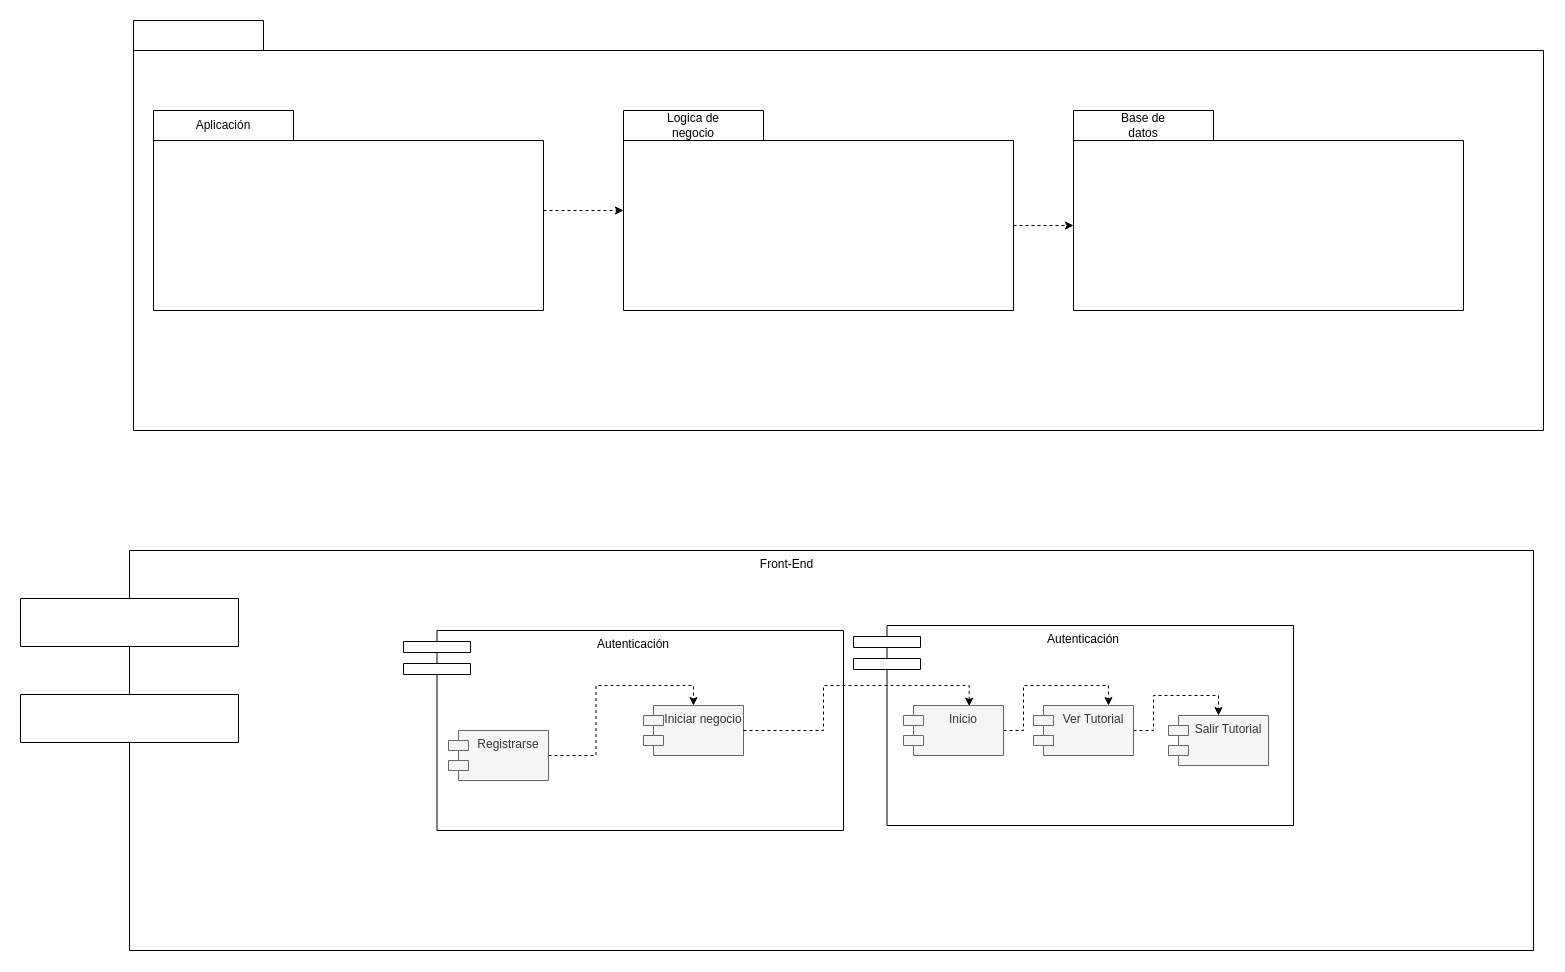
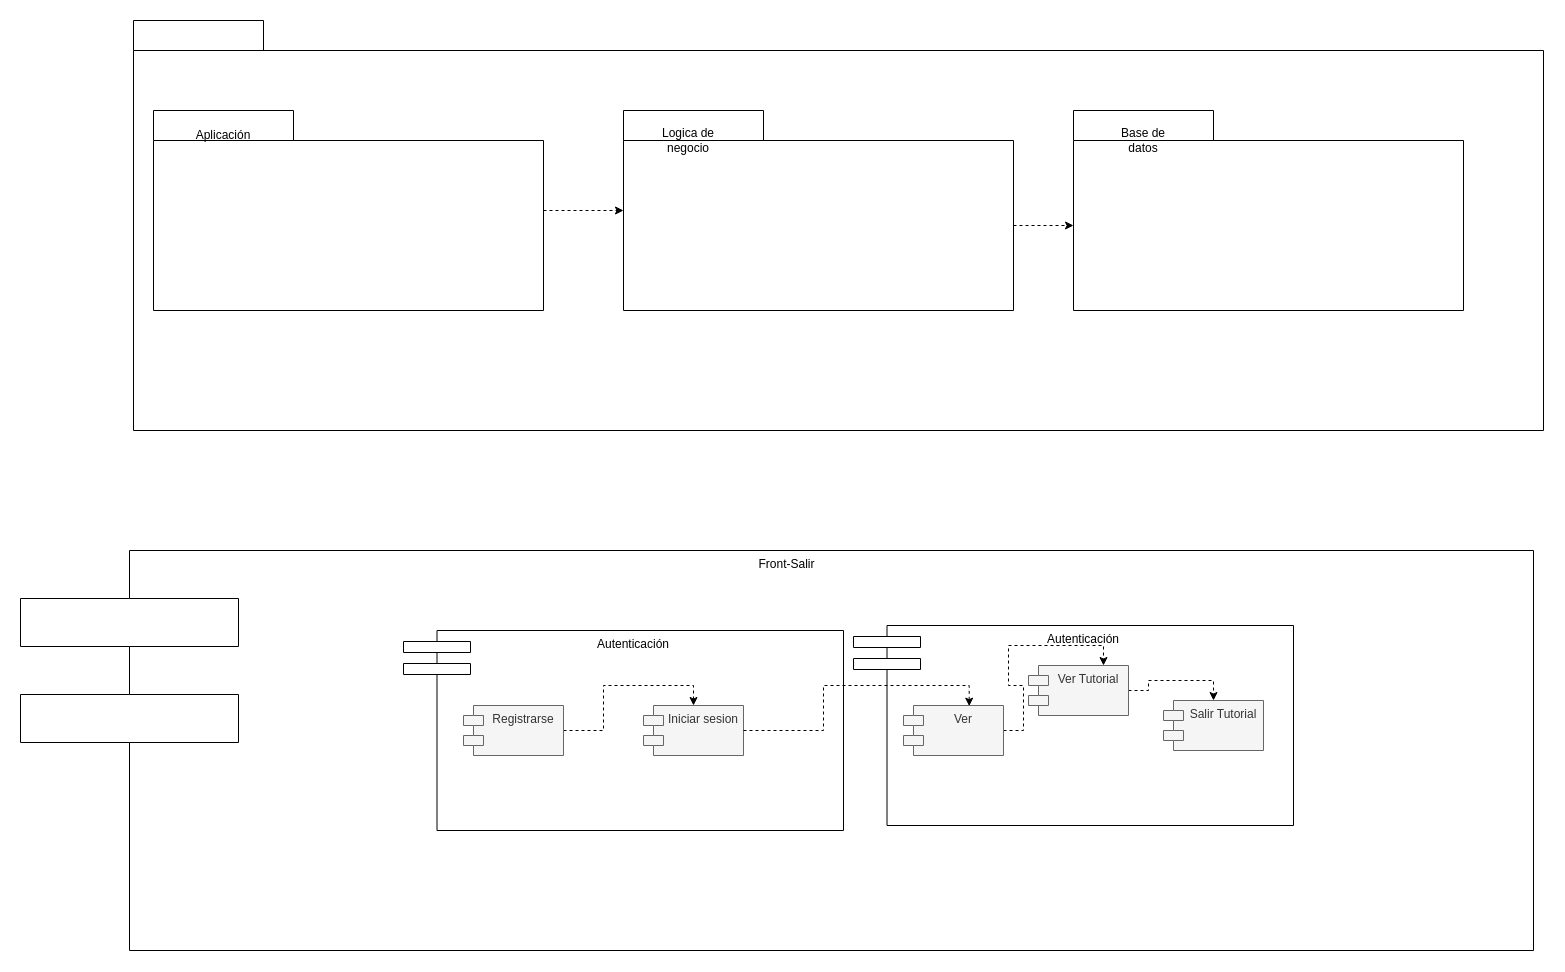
(224, 126) -> (224, 136)
(694, 126) -> (689, 141)
(1144, 126) -> (1144, 141)
(787, 564) -> (787, 564)
(703, 719) -> (703, 719)
(963, 719) -> (963, 719)
(1084, 731) -> (1079, 691)
(1219, 741) -> (1214, 726)
(499, 756) -> (514, 731)
